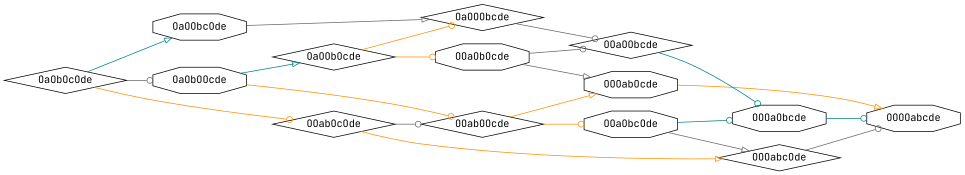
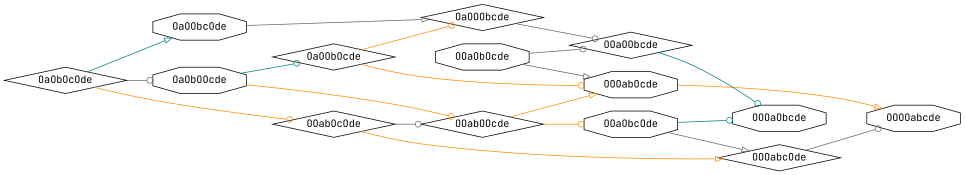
(412, 57) -> (469, 81)
(267, 69) -> (267, 69)
(843, 118) -> none
